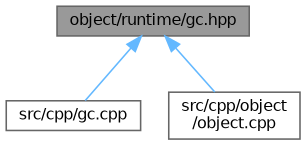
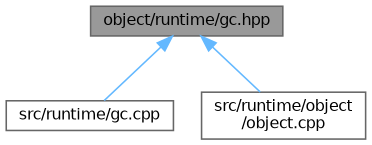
(73, 116) -> (90, 116)
(234, 116) -> (284, 116)
